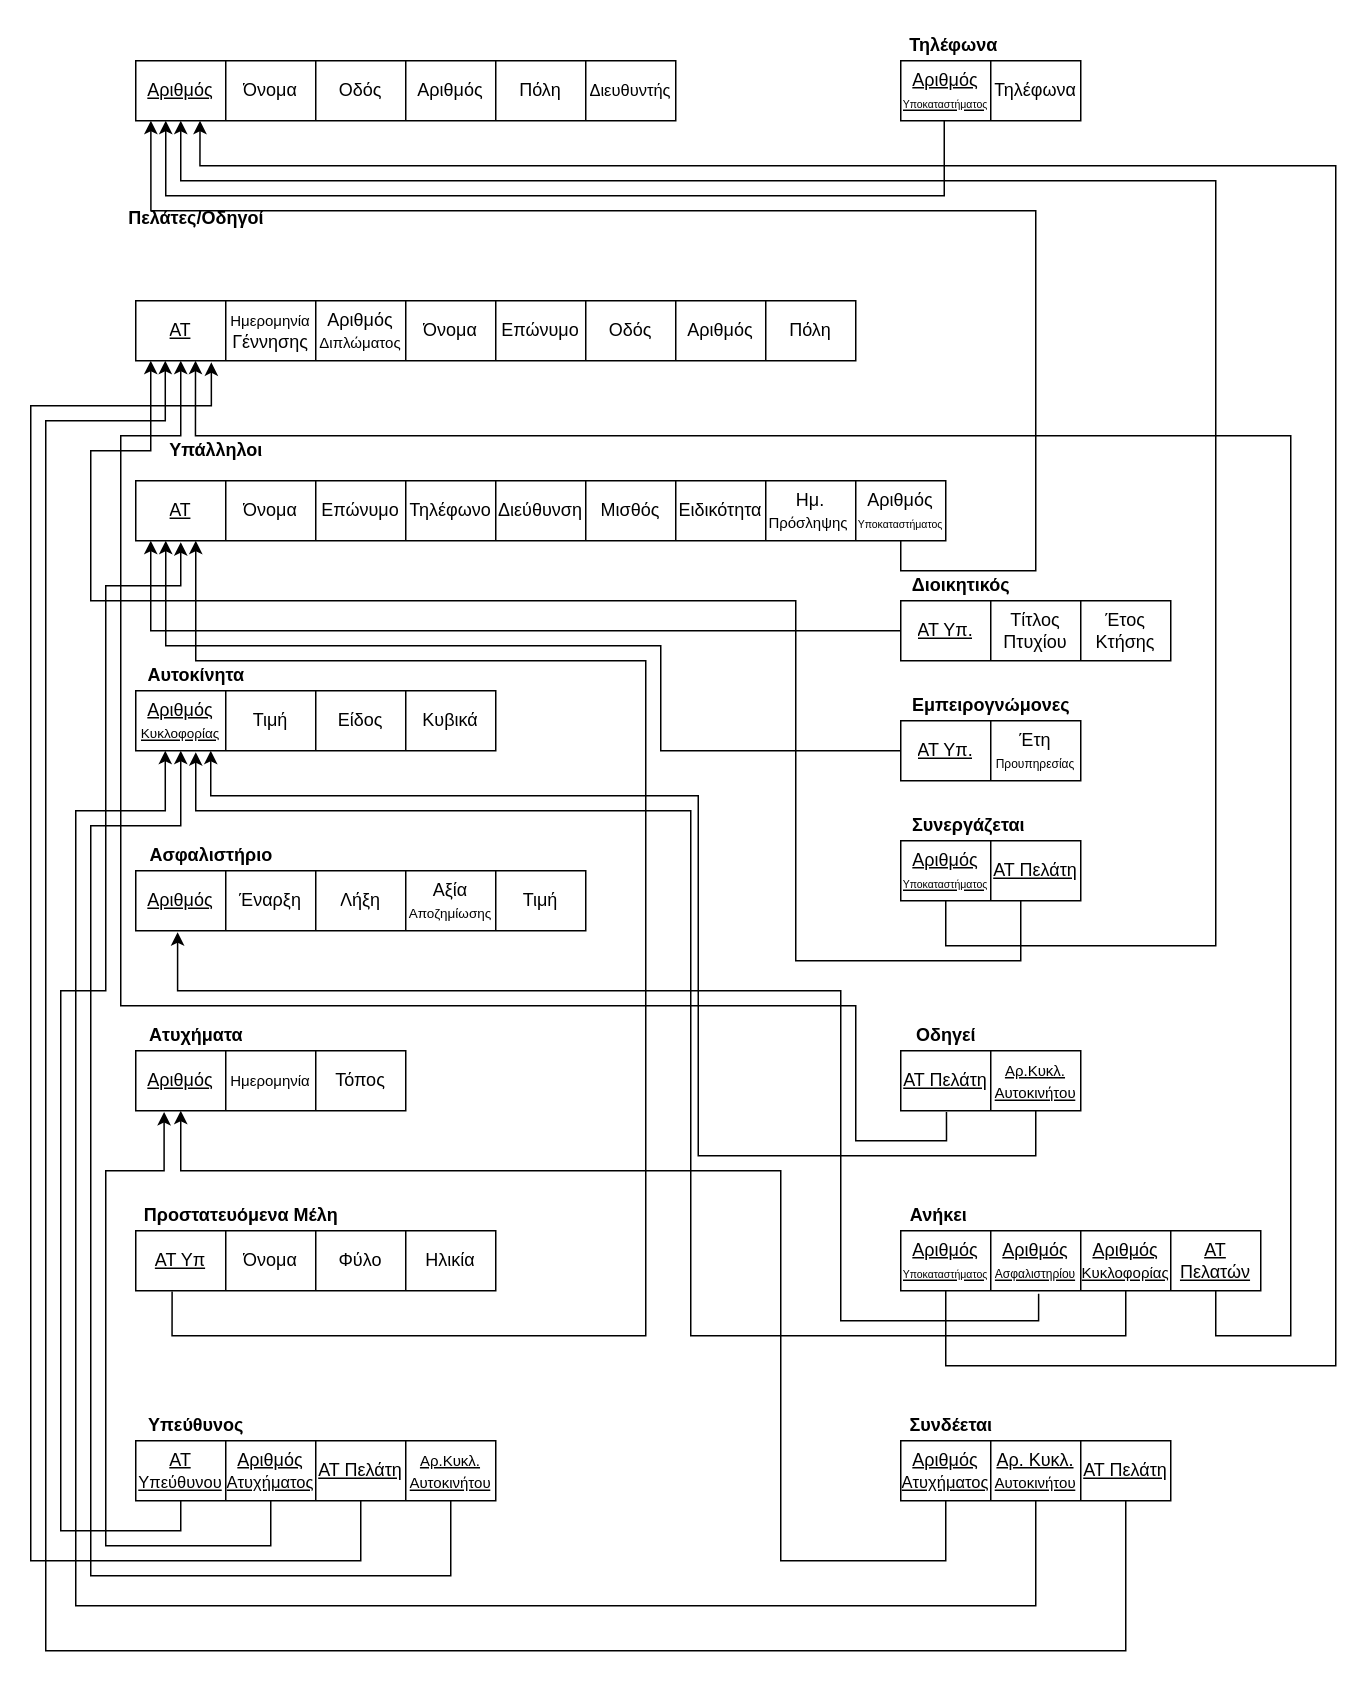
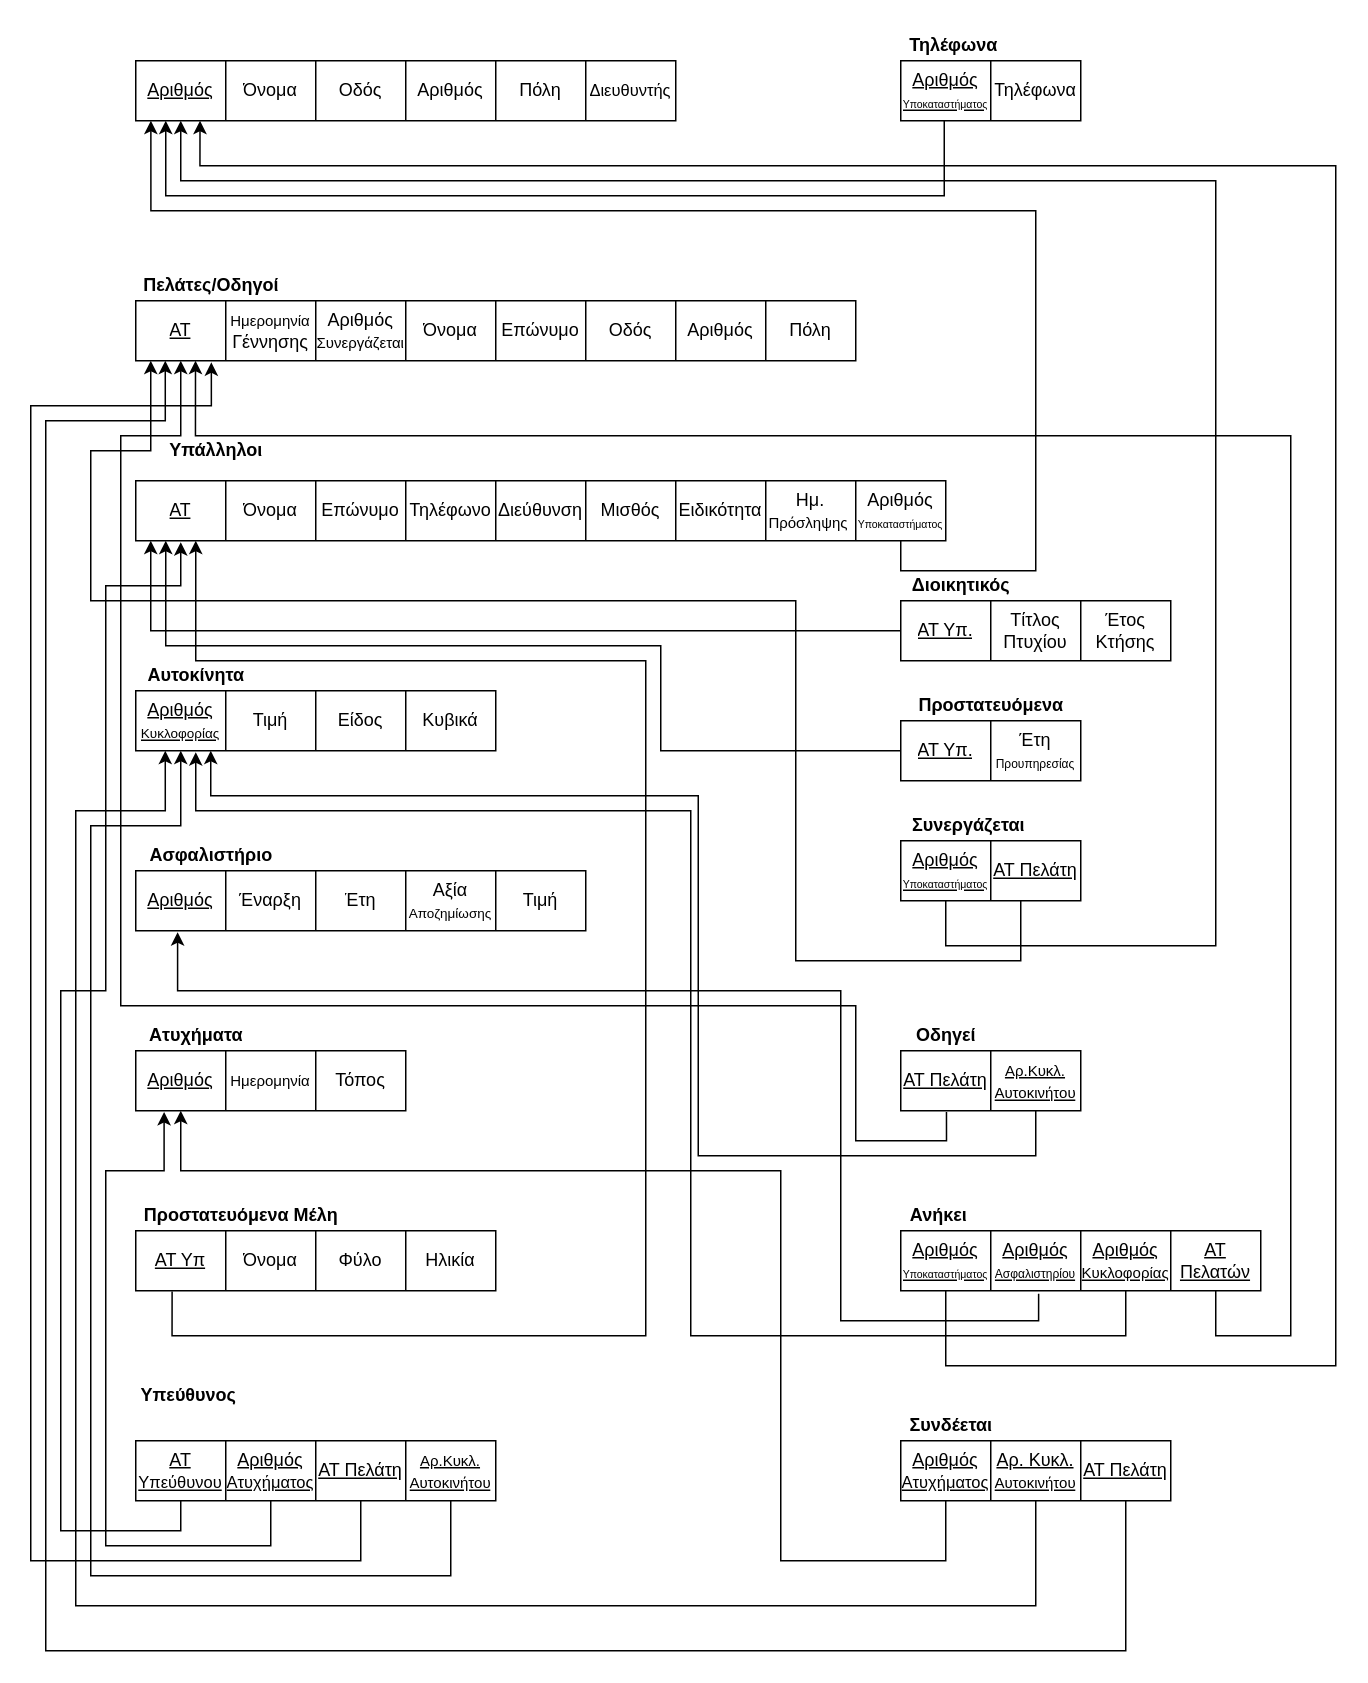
(196, 218) -> (211, 286)
(361, 331) -> (361, 331)
(992, 706) -> (992, 706)
(361, 901) -> (361, 901)
(196, 1426) -> (188, 1396)
